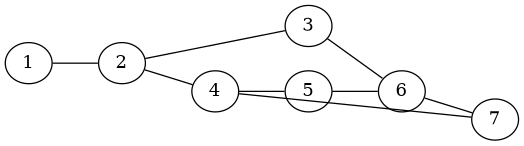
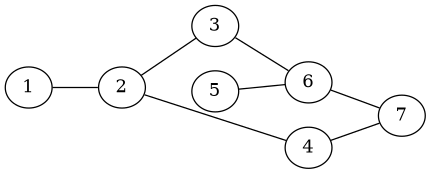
(262, 91) -> none
